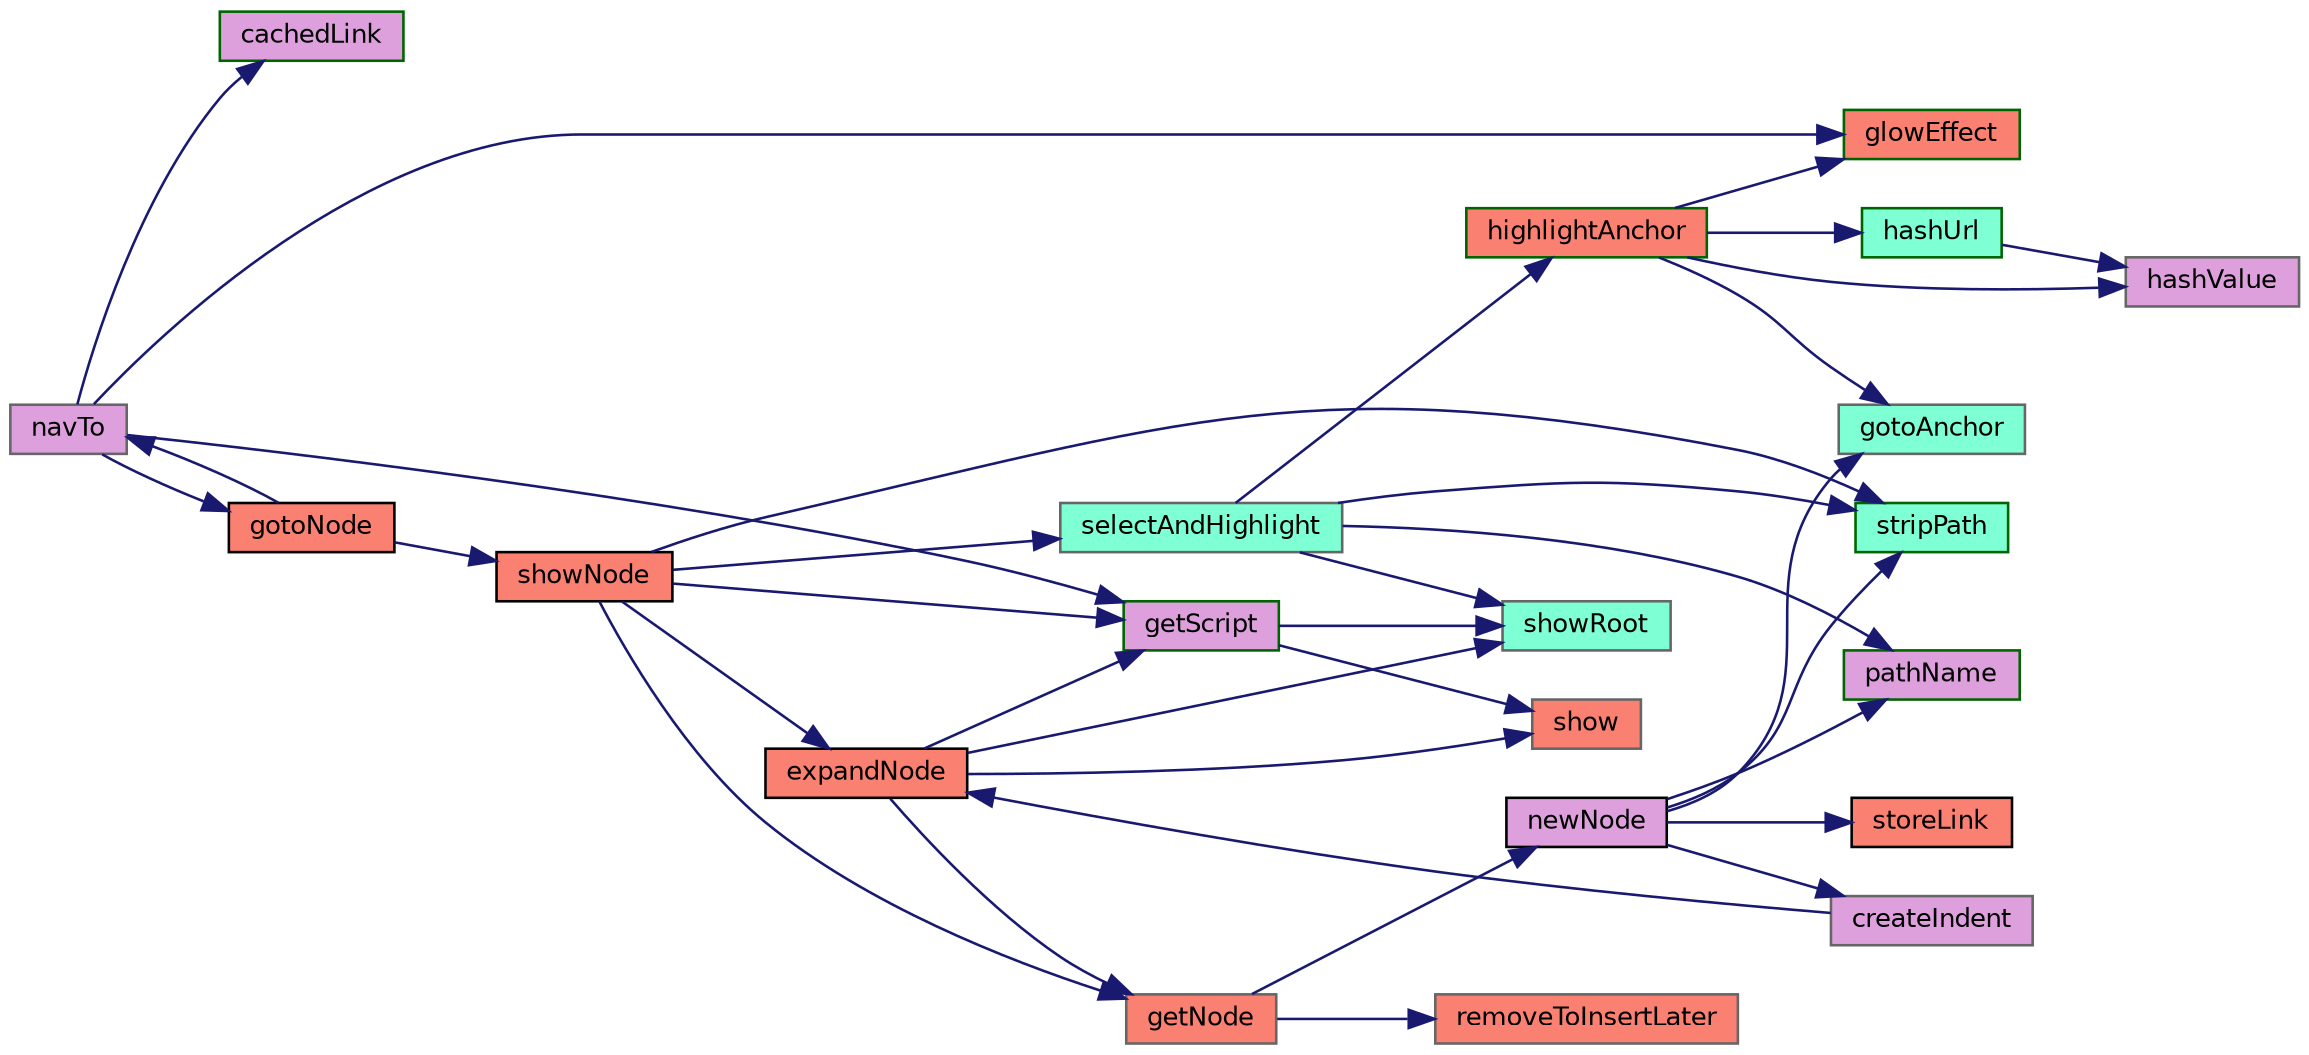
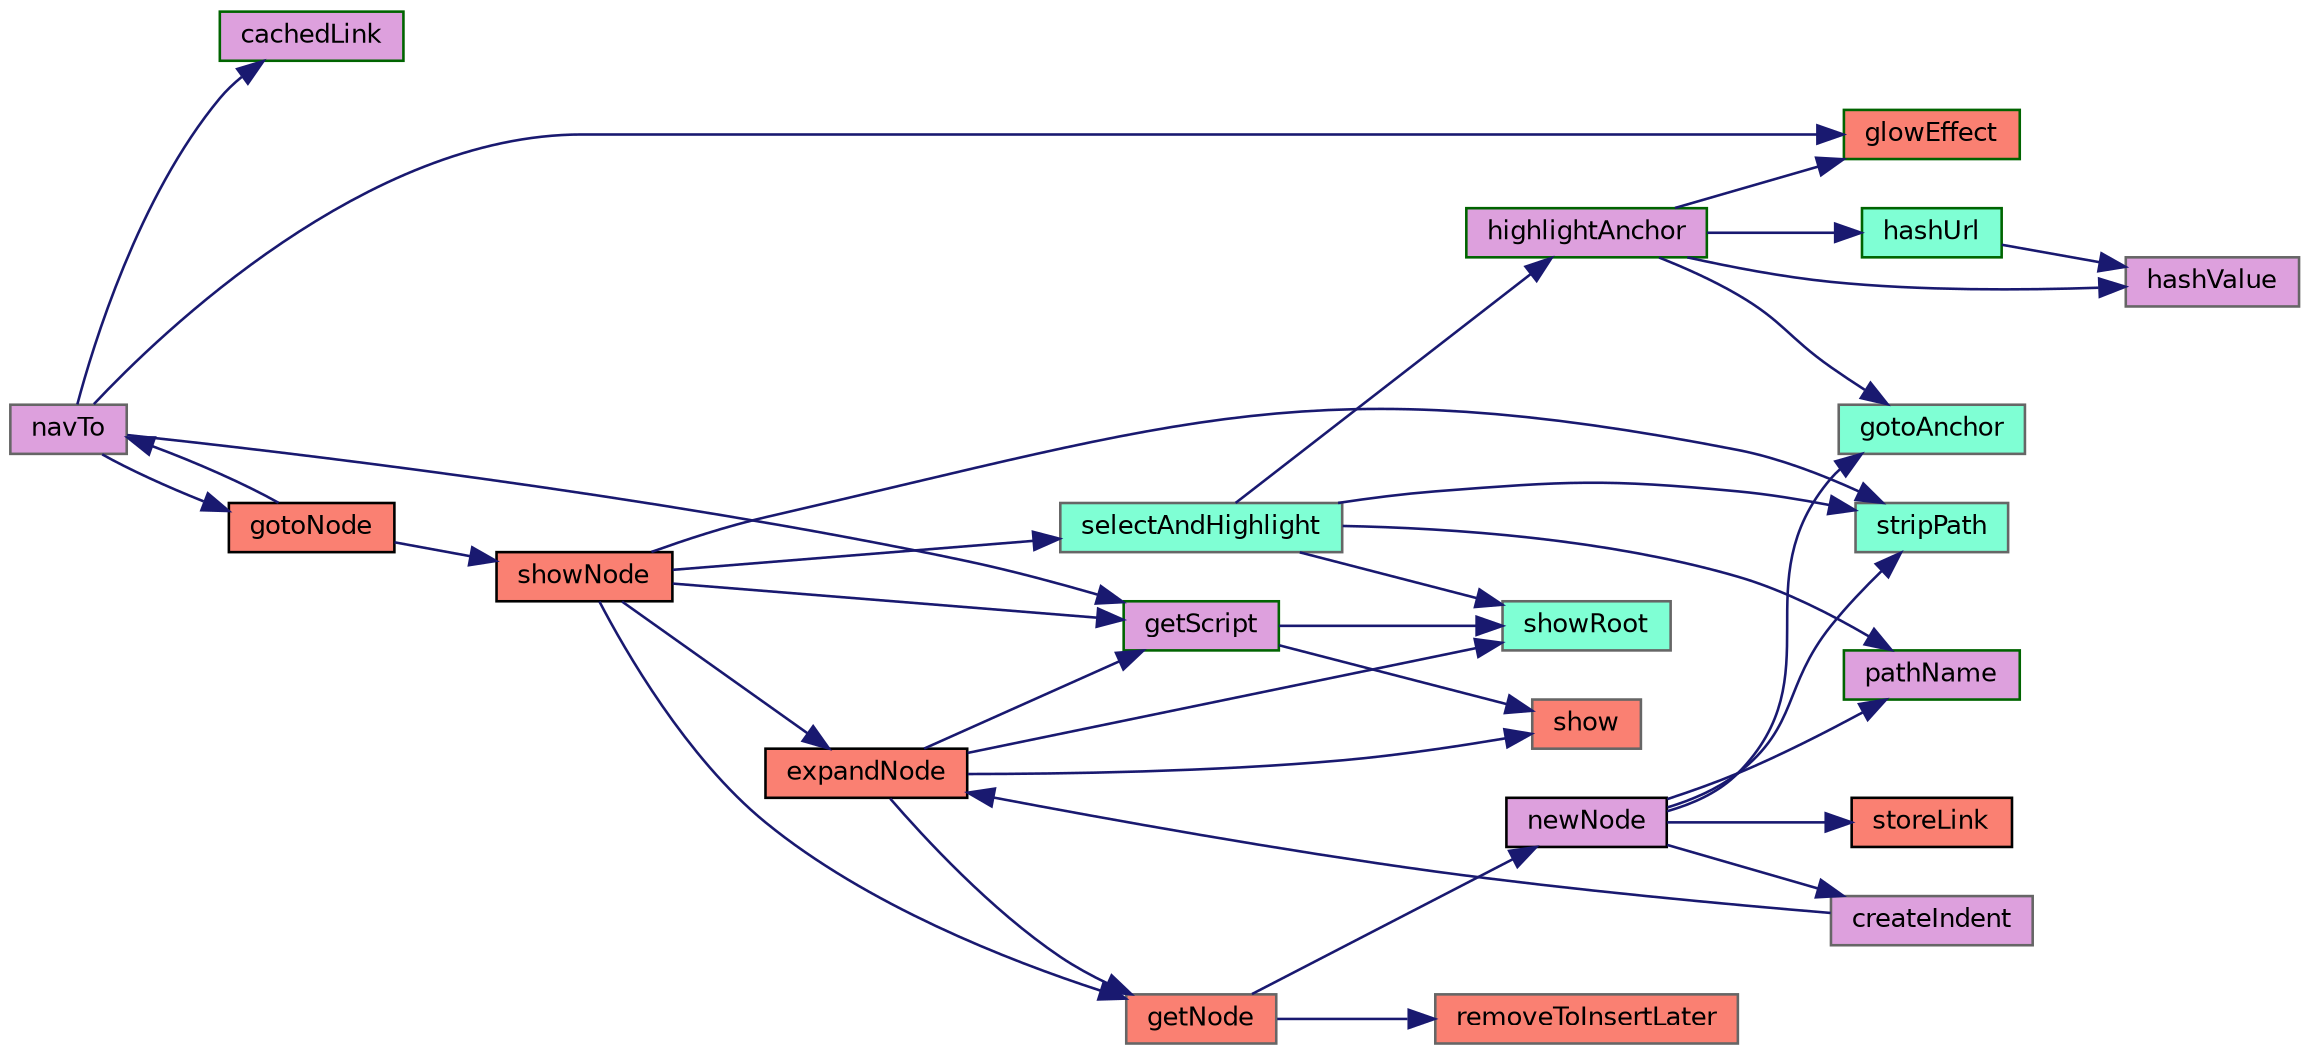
(1587, 233) -> (1587, 233)
(1932, 528) -> (1932, 528)
